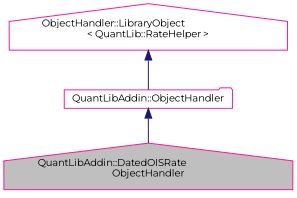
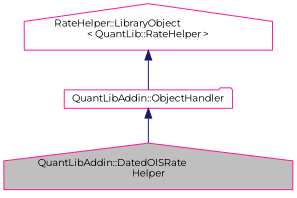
(148, 29) -> (148, 29)
(148, 169) -> (148, 169)
